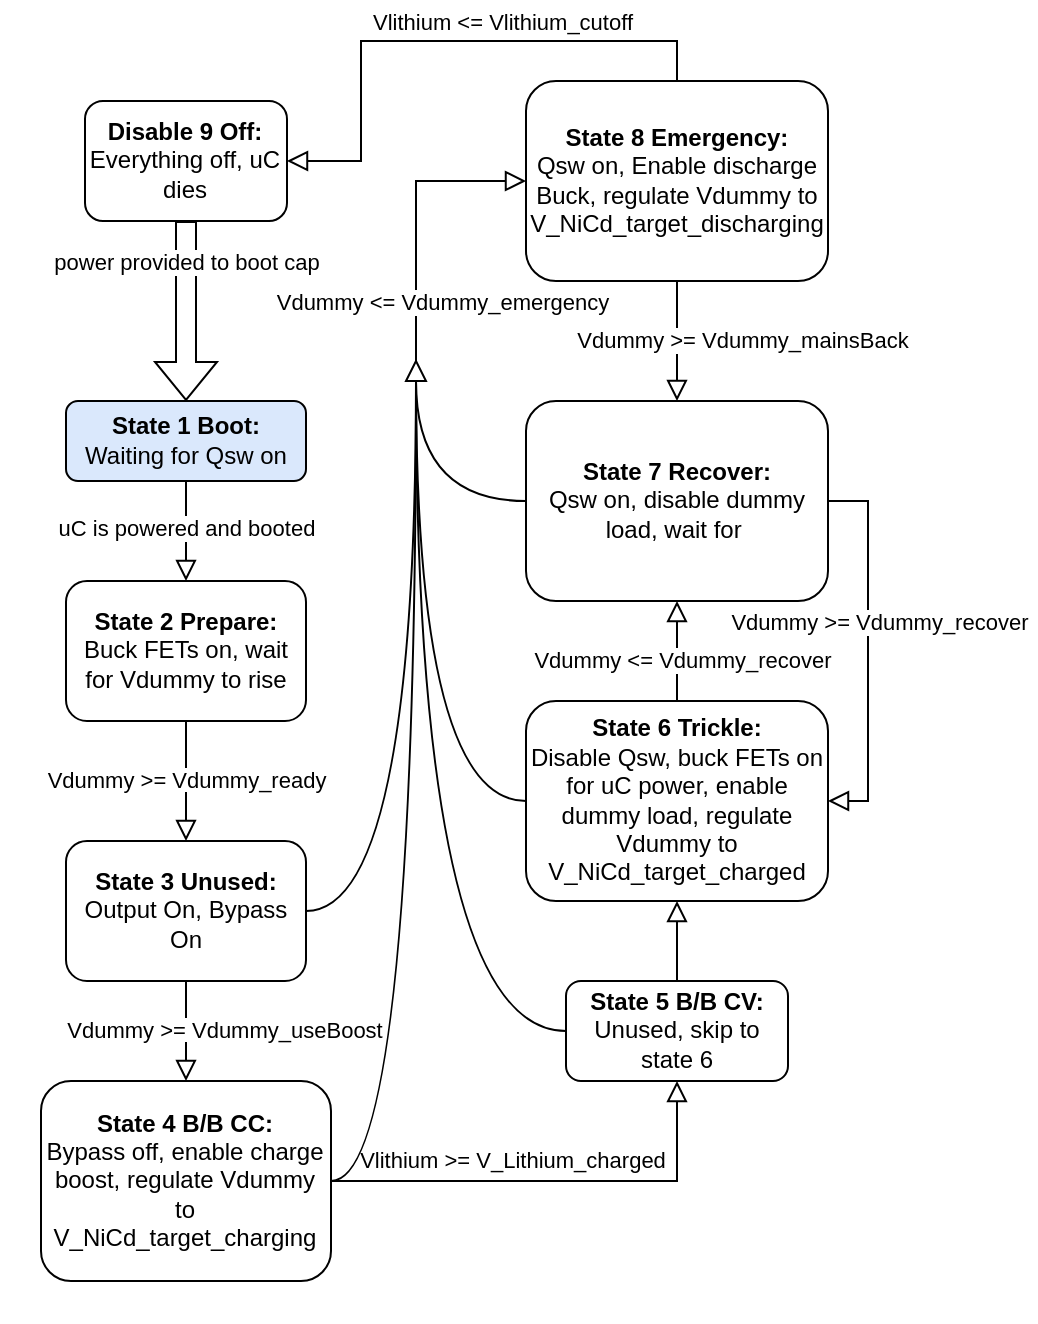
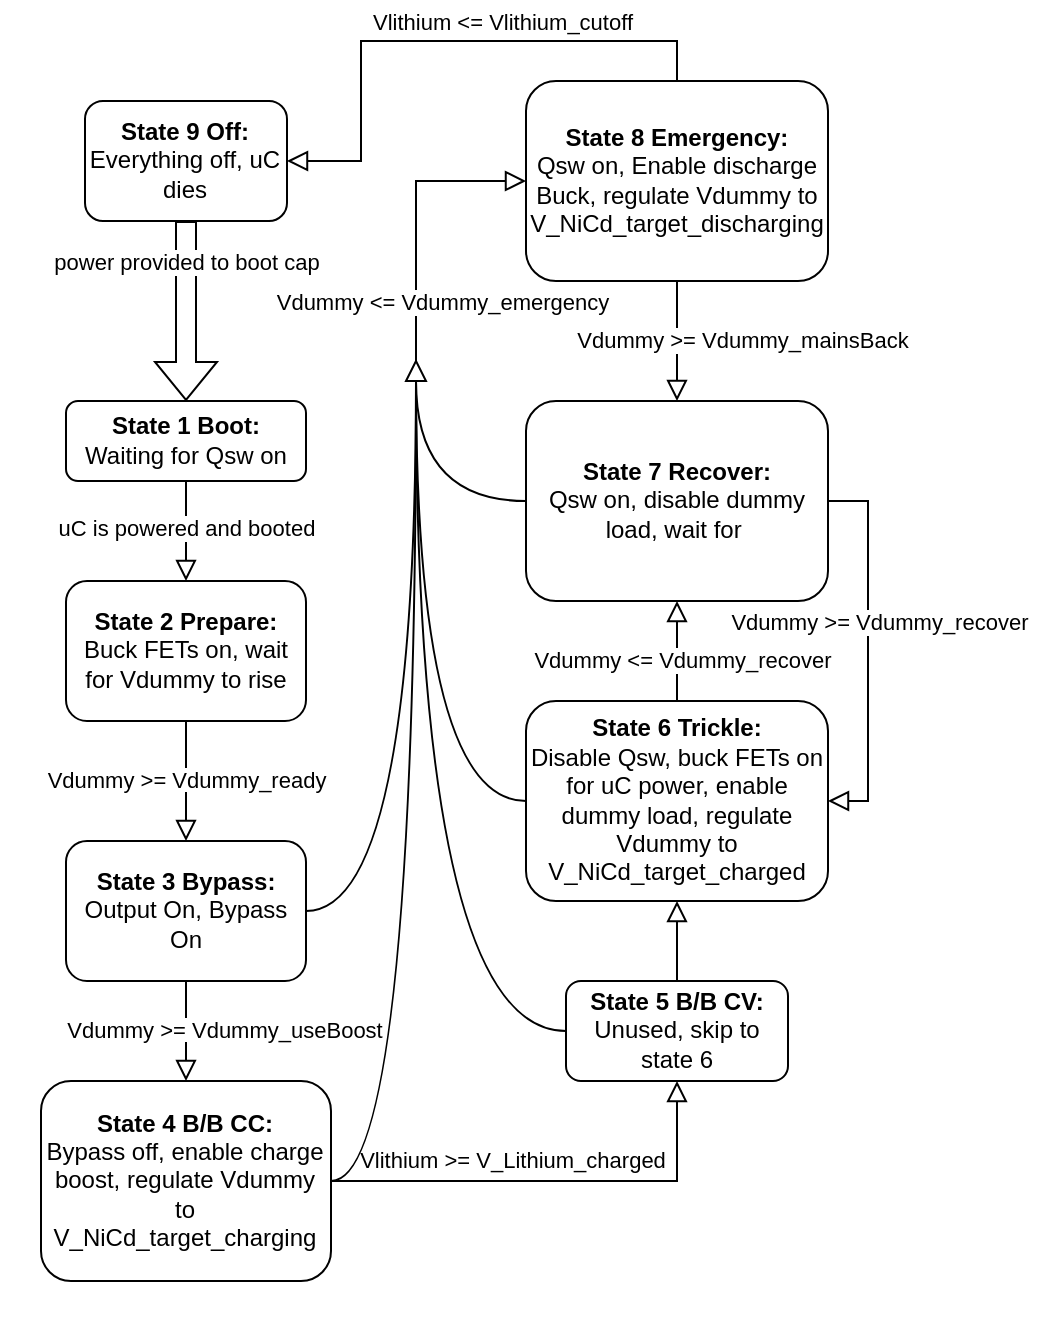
(186, 161) -> (186, 161)
(186, 441) -> (186, 441)
(187, 911) -> (187, 911)
